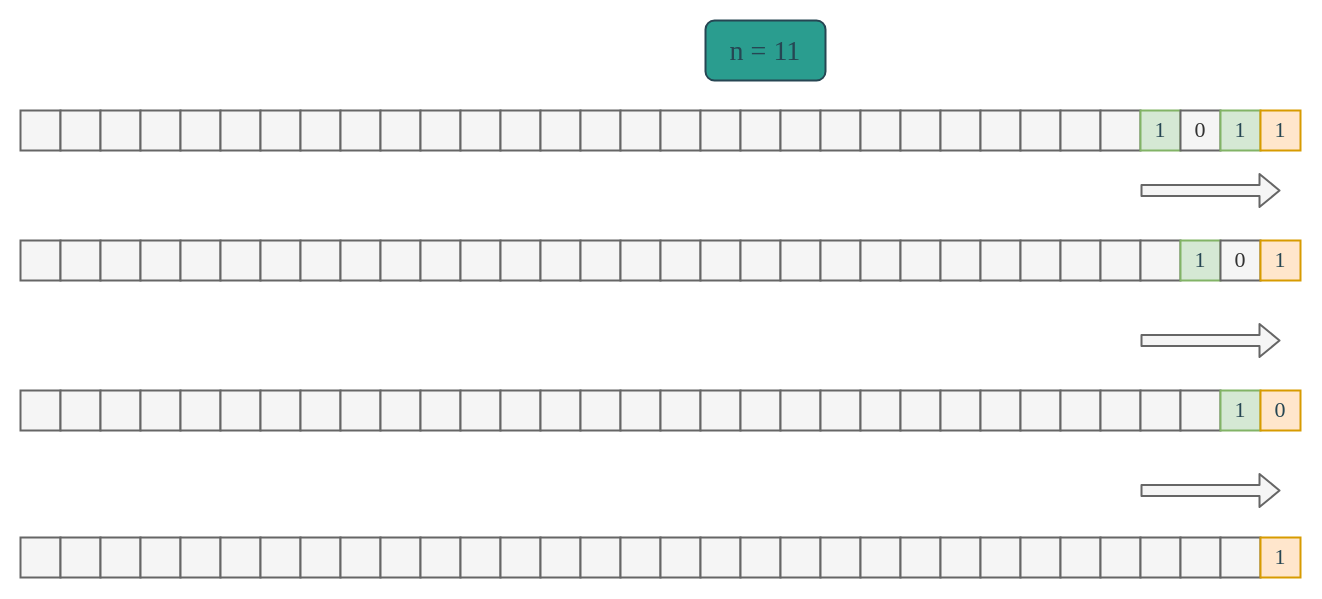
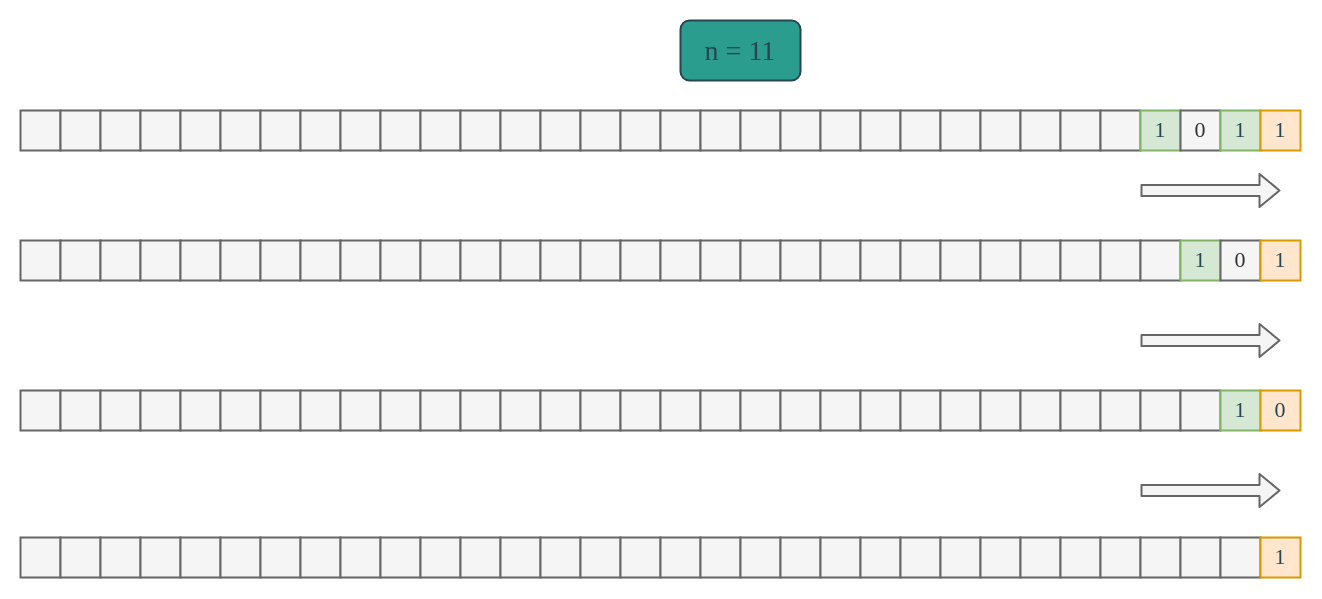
(766, 51) -> (741, 51)
